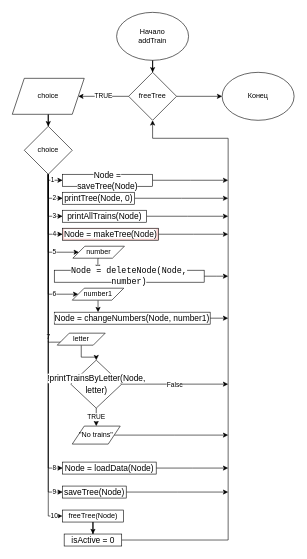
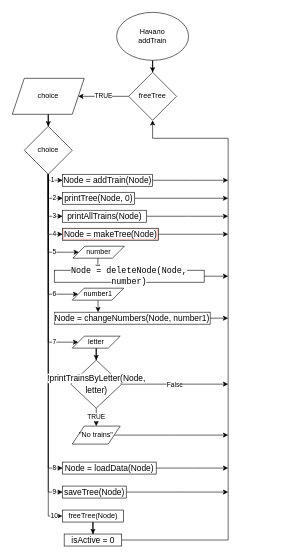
(216, 96) -> none
(258, 96) -> none
(108, 180) -> (108, 180)
(81, 339) -> (96, 342)
